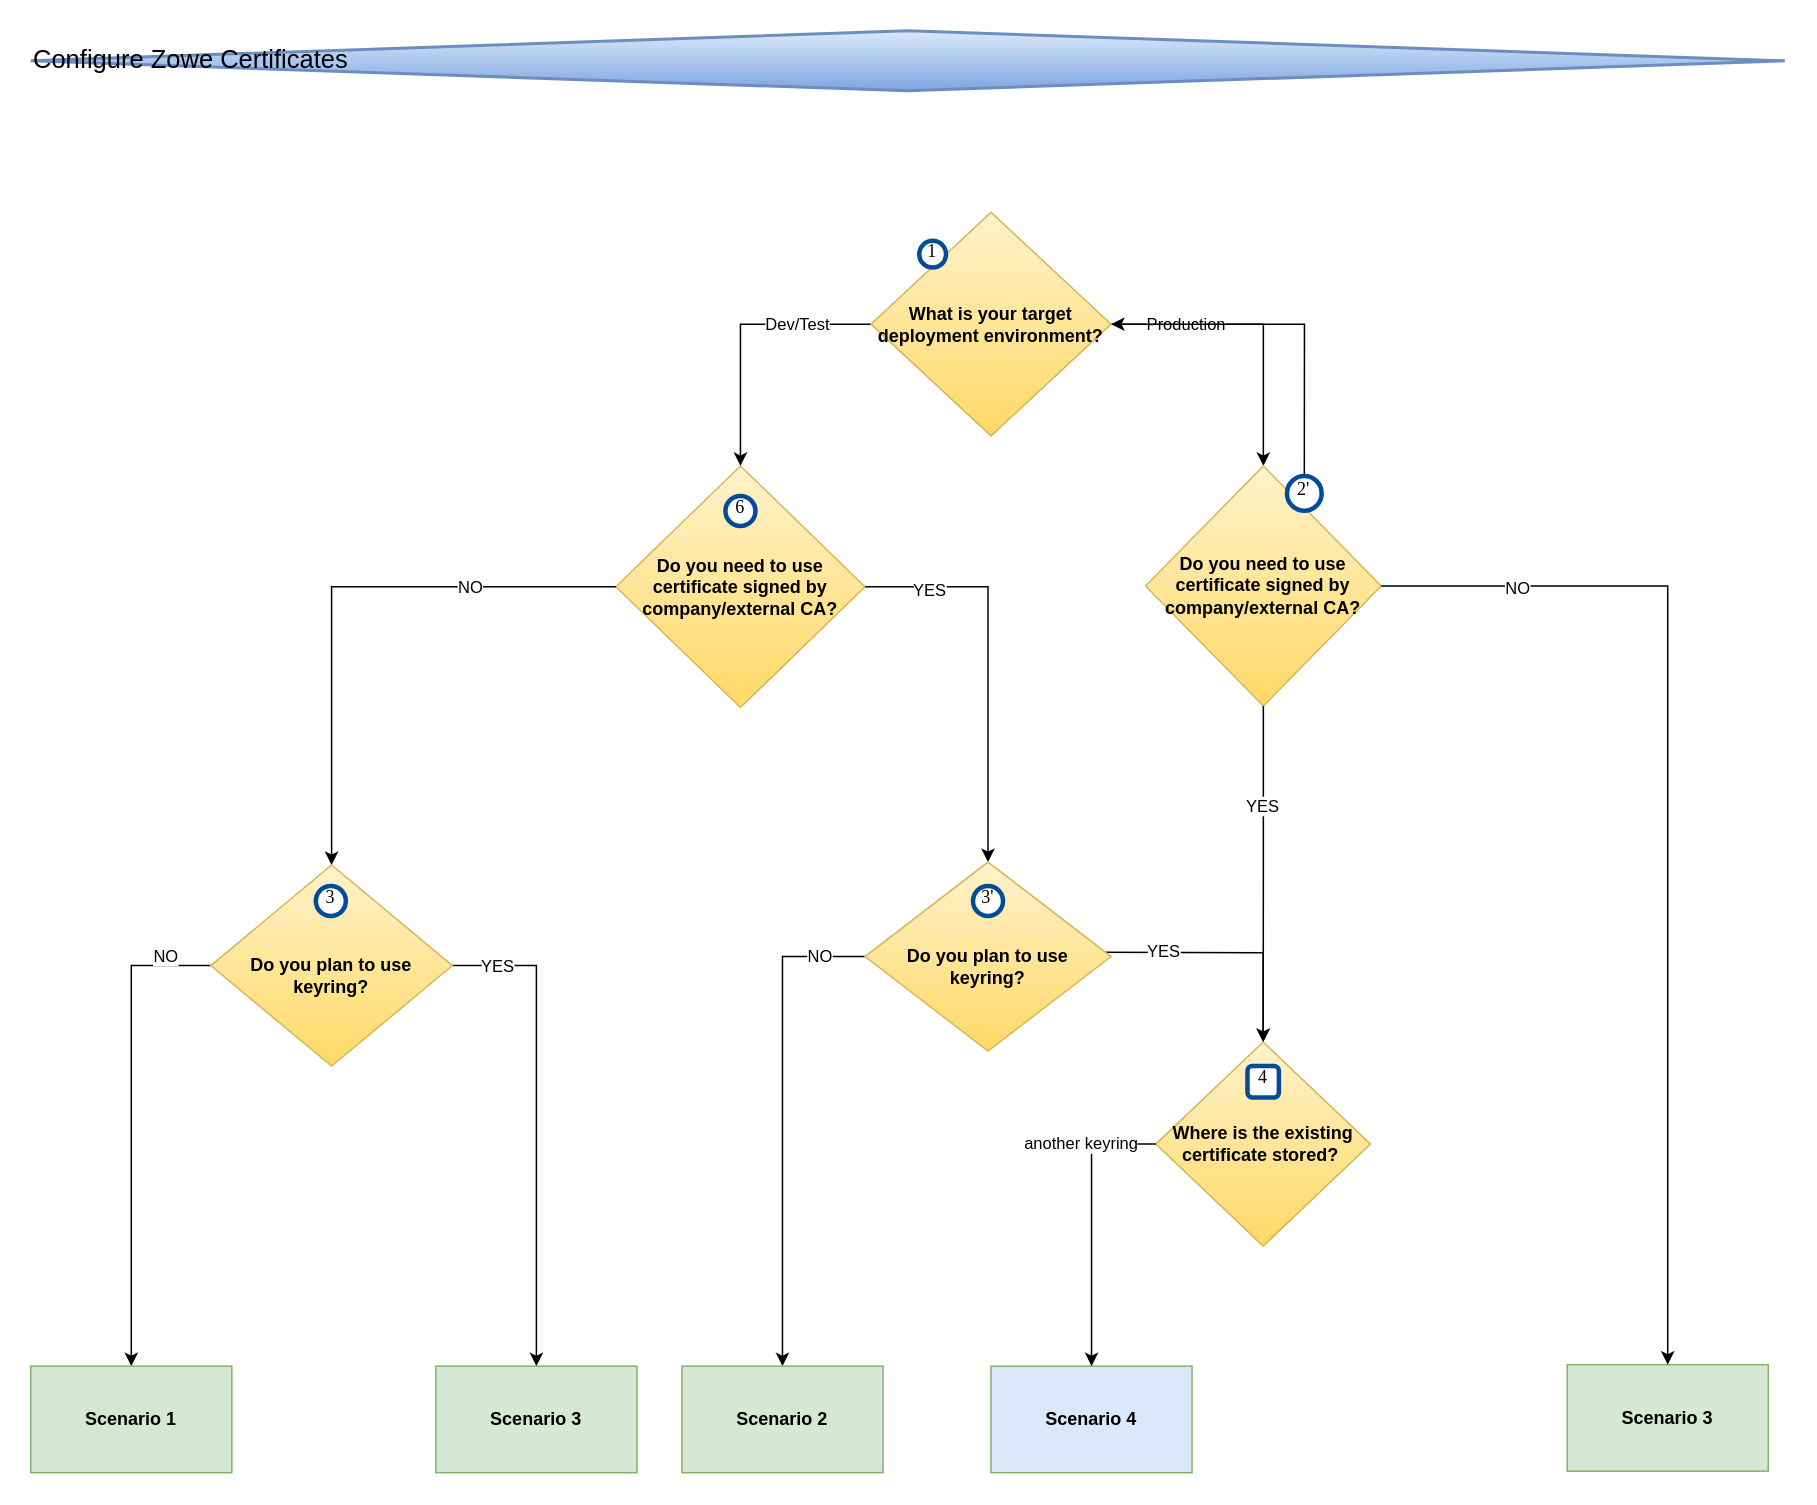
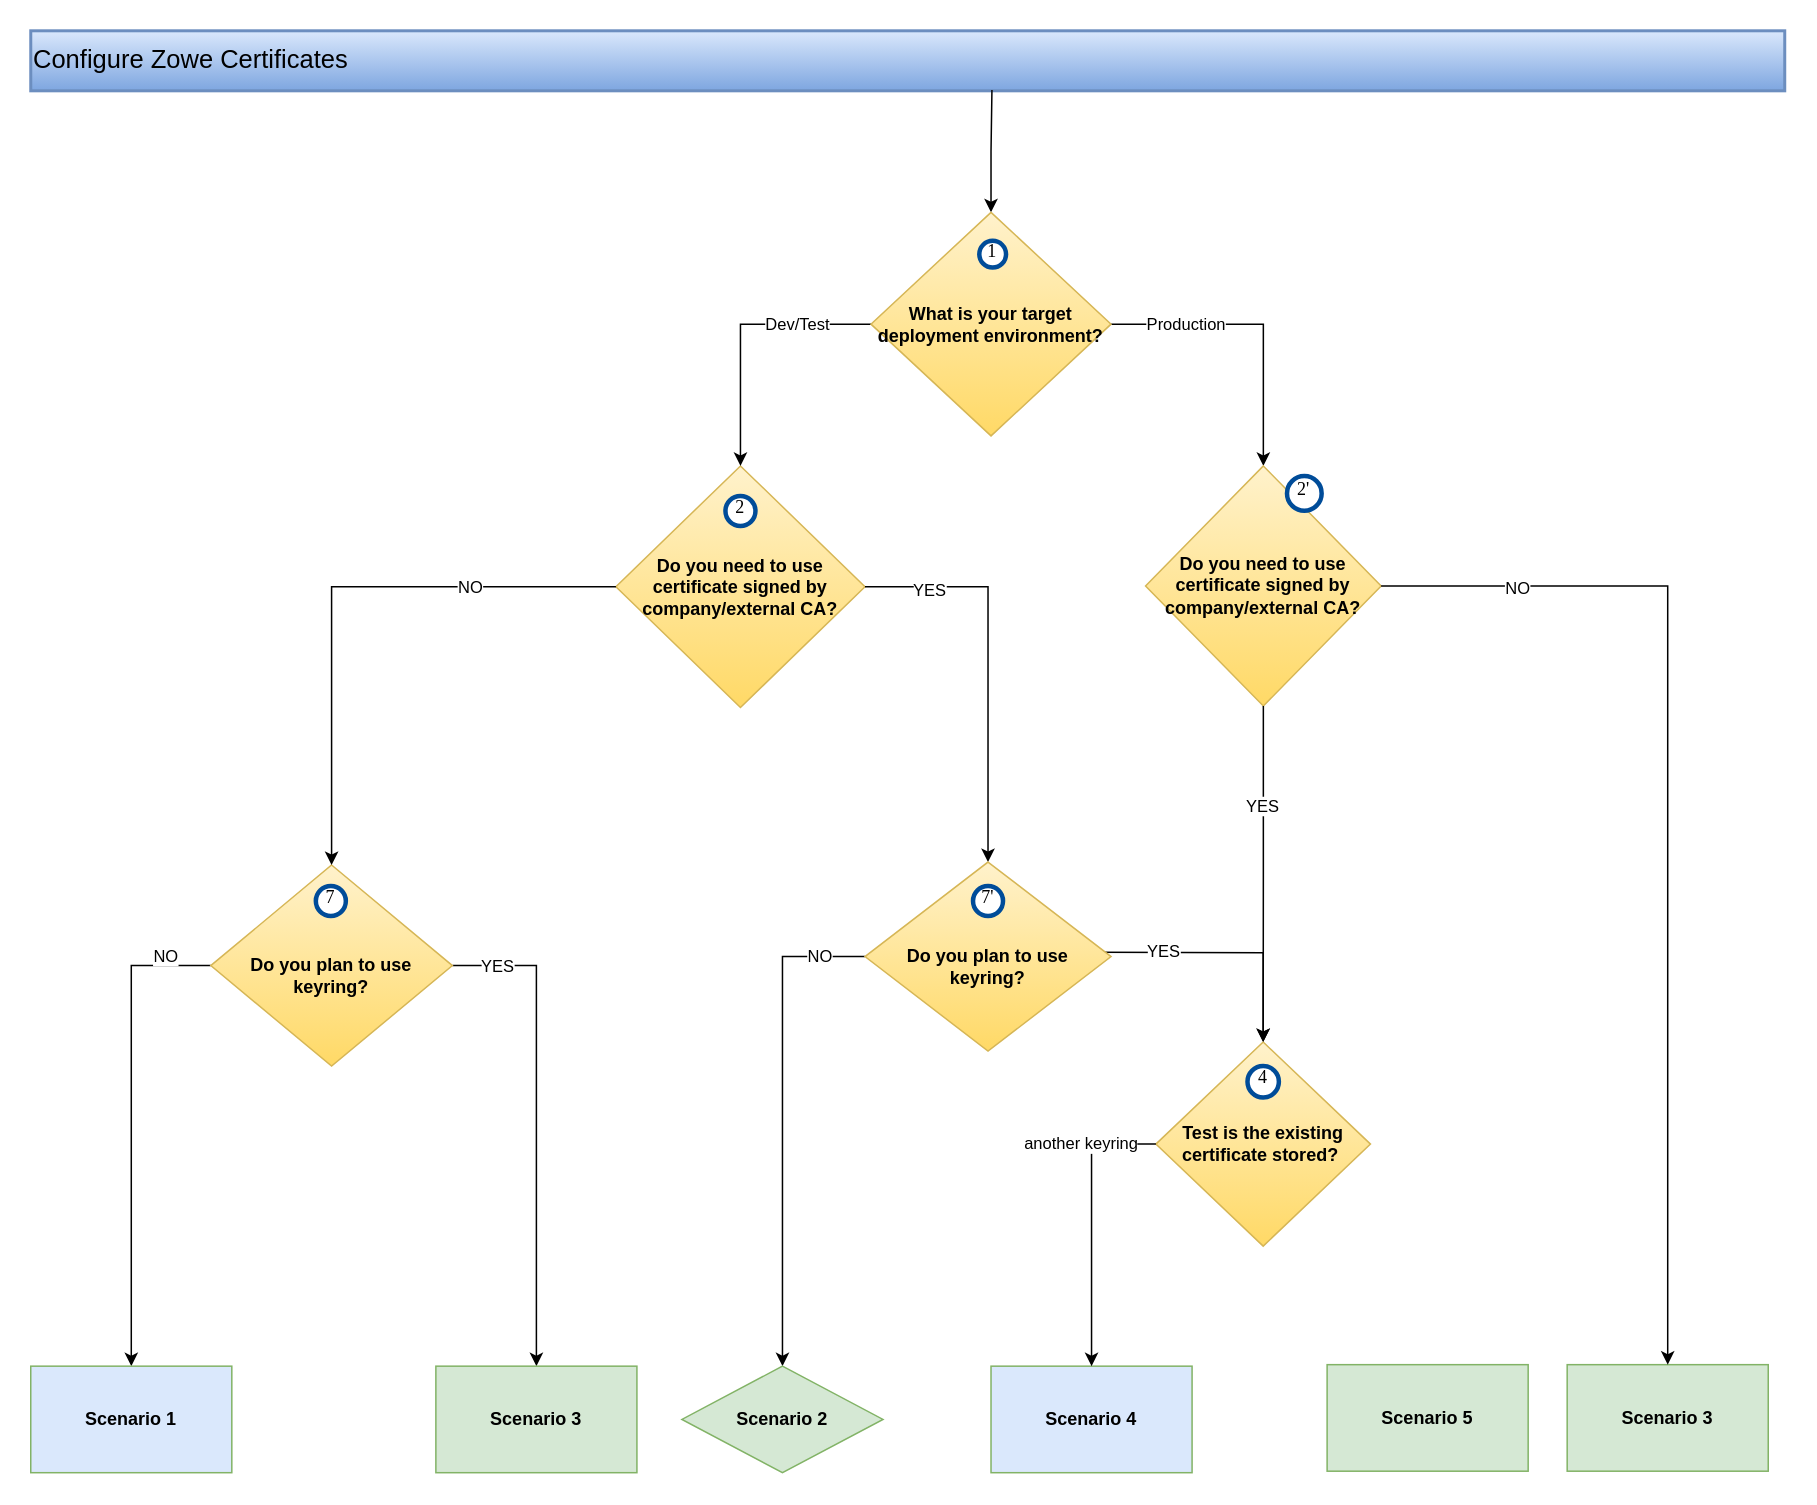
(908, 61) -> (908, 61)
(932, 254) -> (992, 254)
(1304, 380) -> (991, 146)
(740, 508) -> (740, 508)
(331, 898) -> (331, 898)
(988, 898) -> (988, 898)
(1263, 1081) -> (1263, 1081)
(1263, 1144) -> (1263, 1144)
none -> (1427, 1418)
(131, 1419) -> (131, 1419)
(782, 1419) -> (782, 1419)
